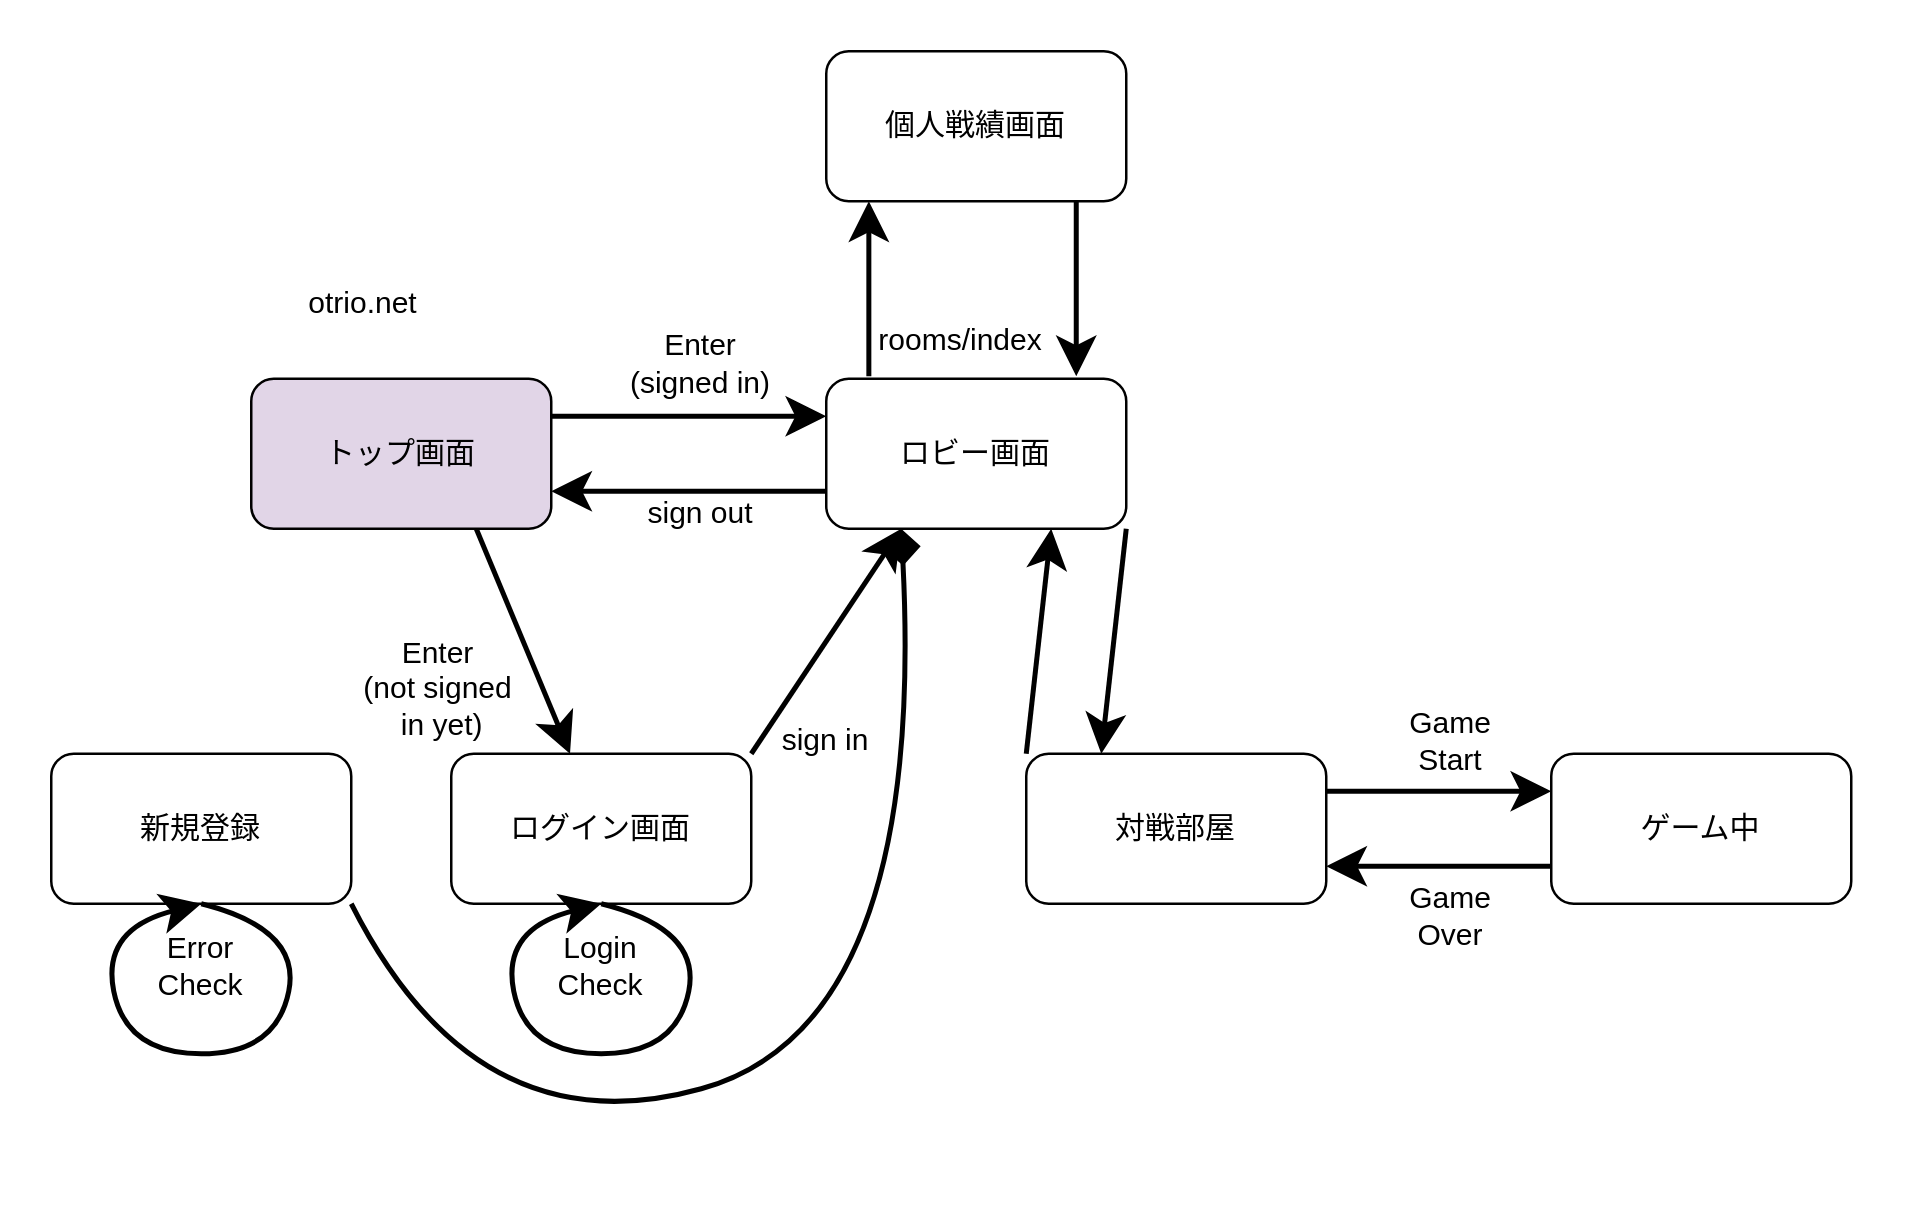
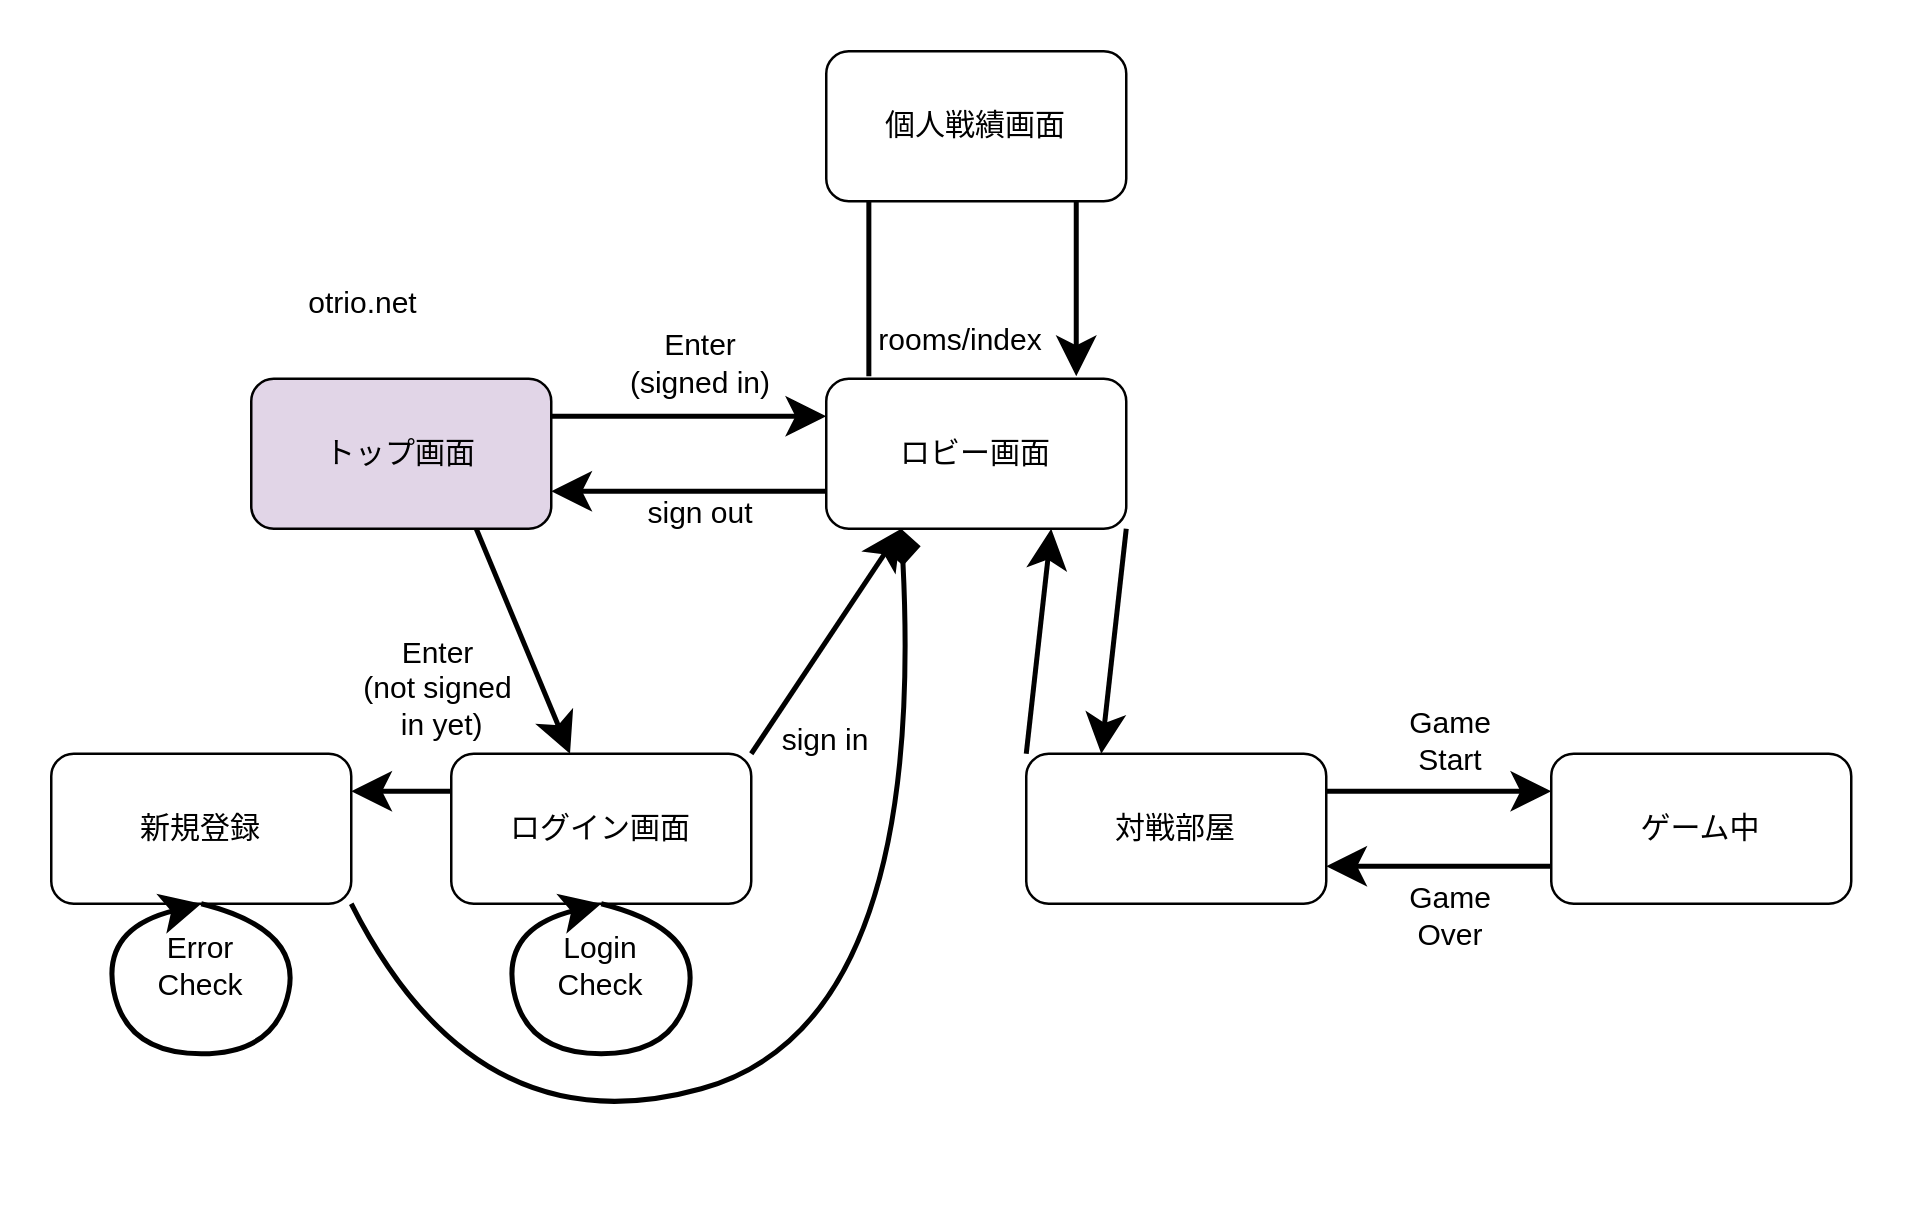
(869, 232) -> (869, 218)
none -> (416, 791)
